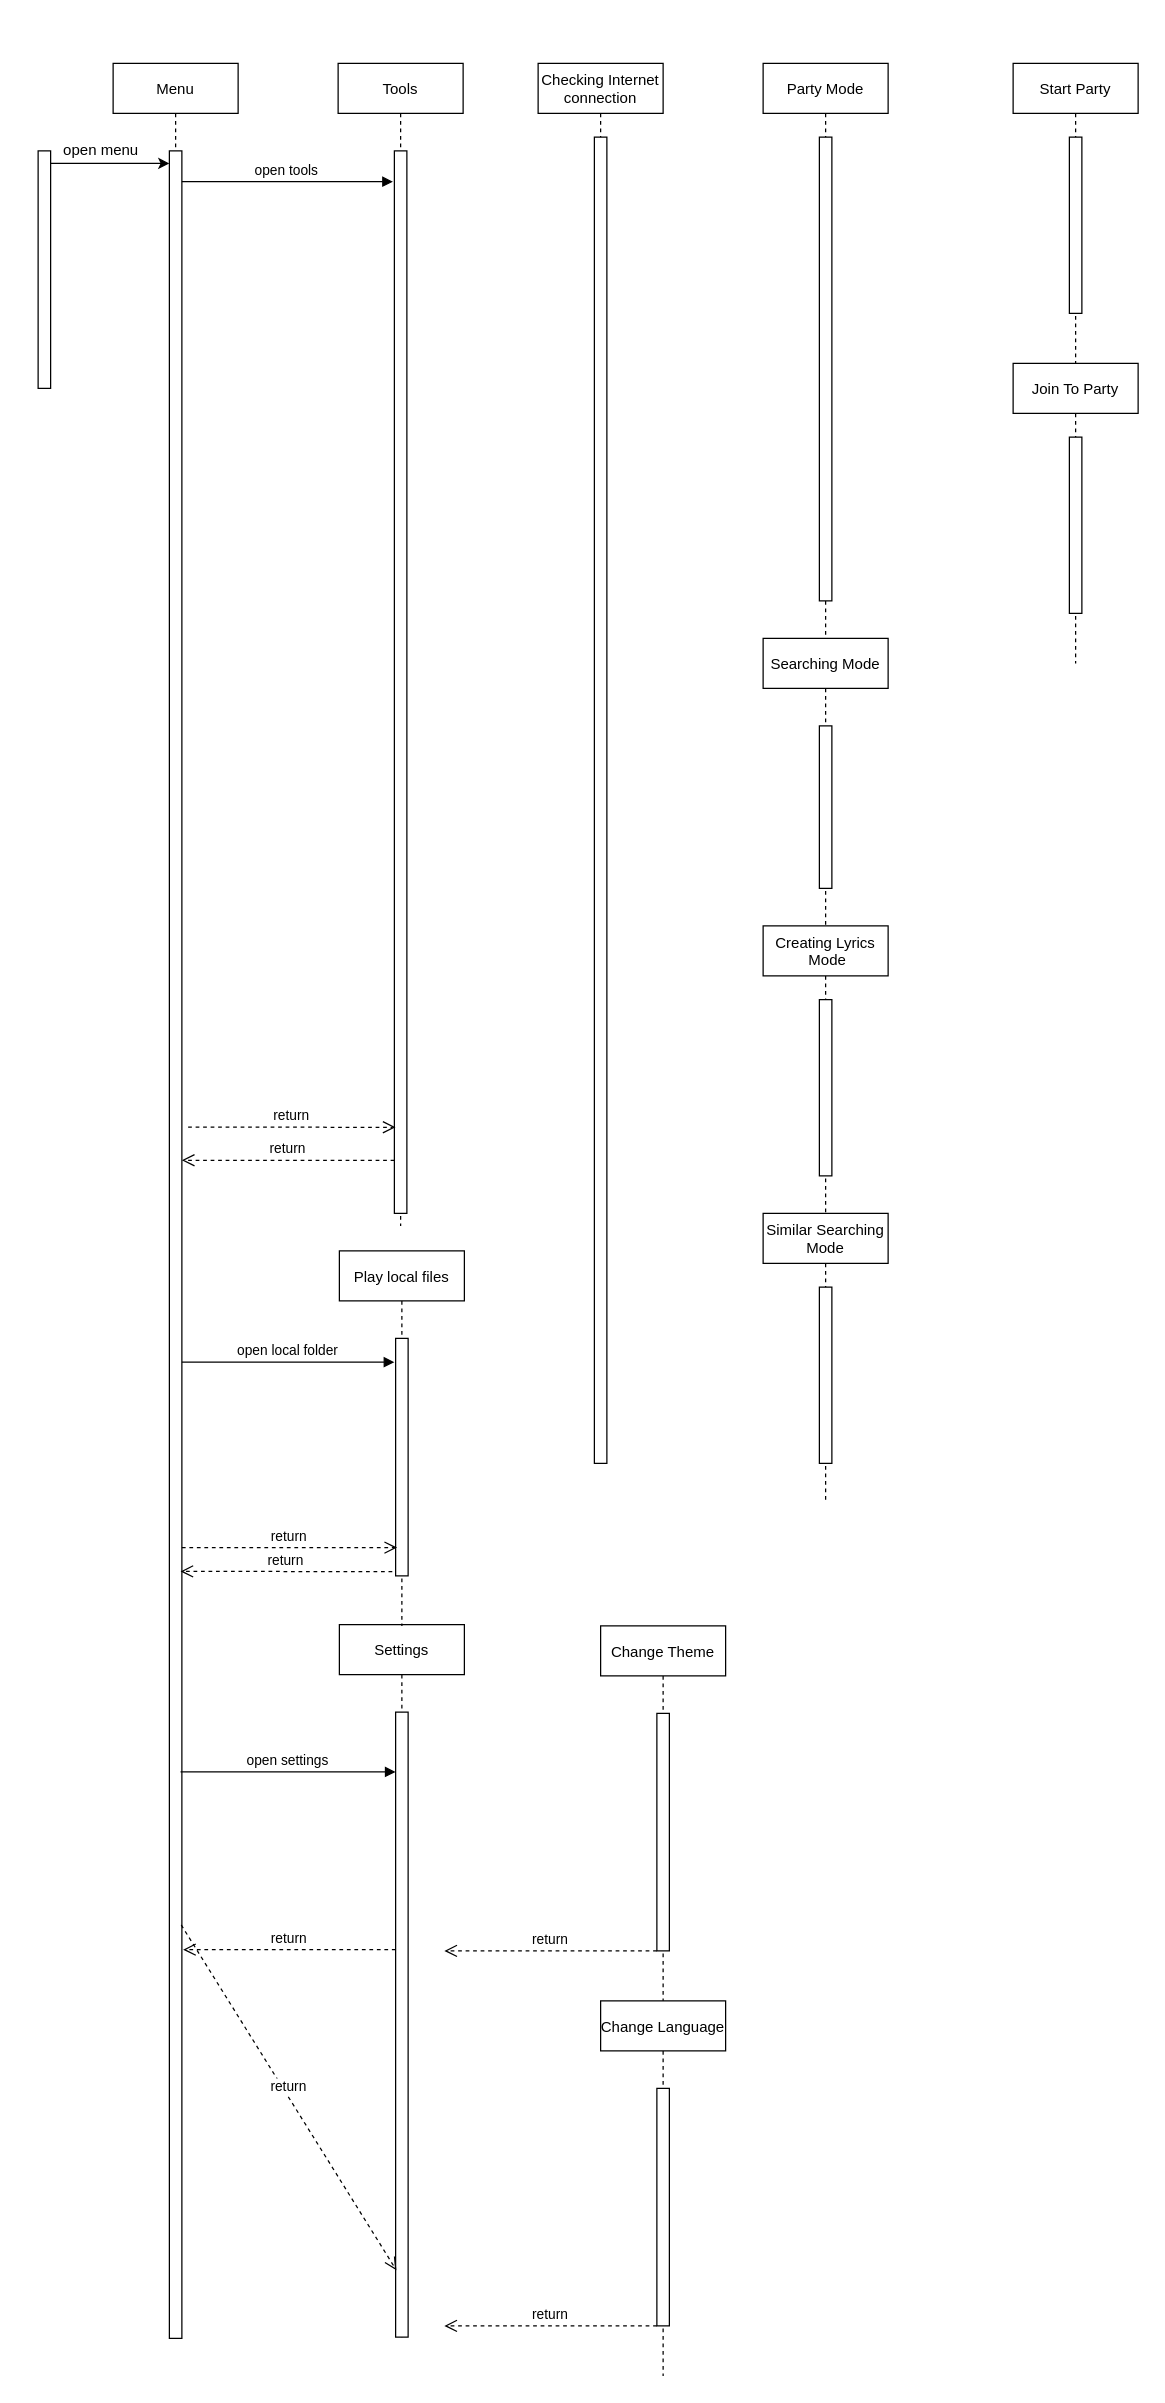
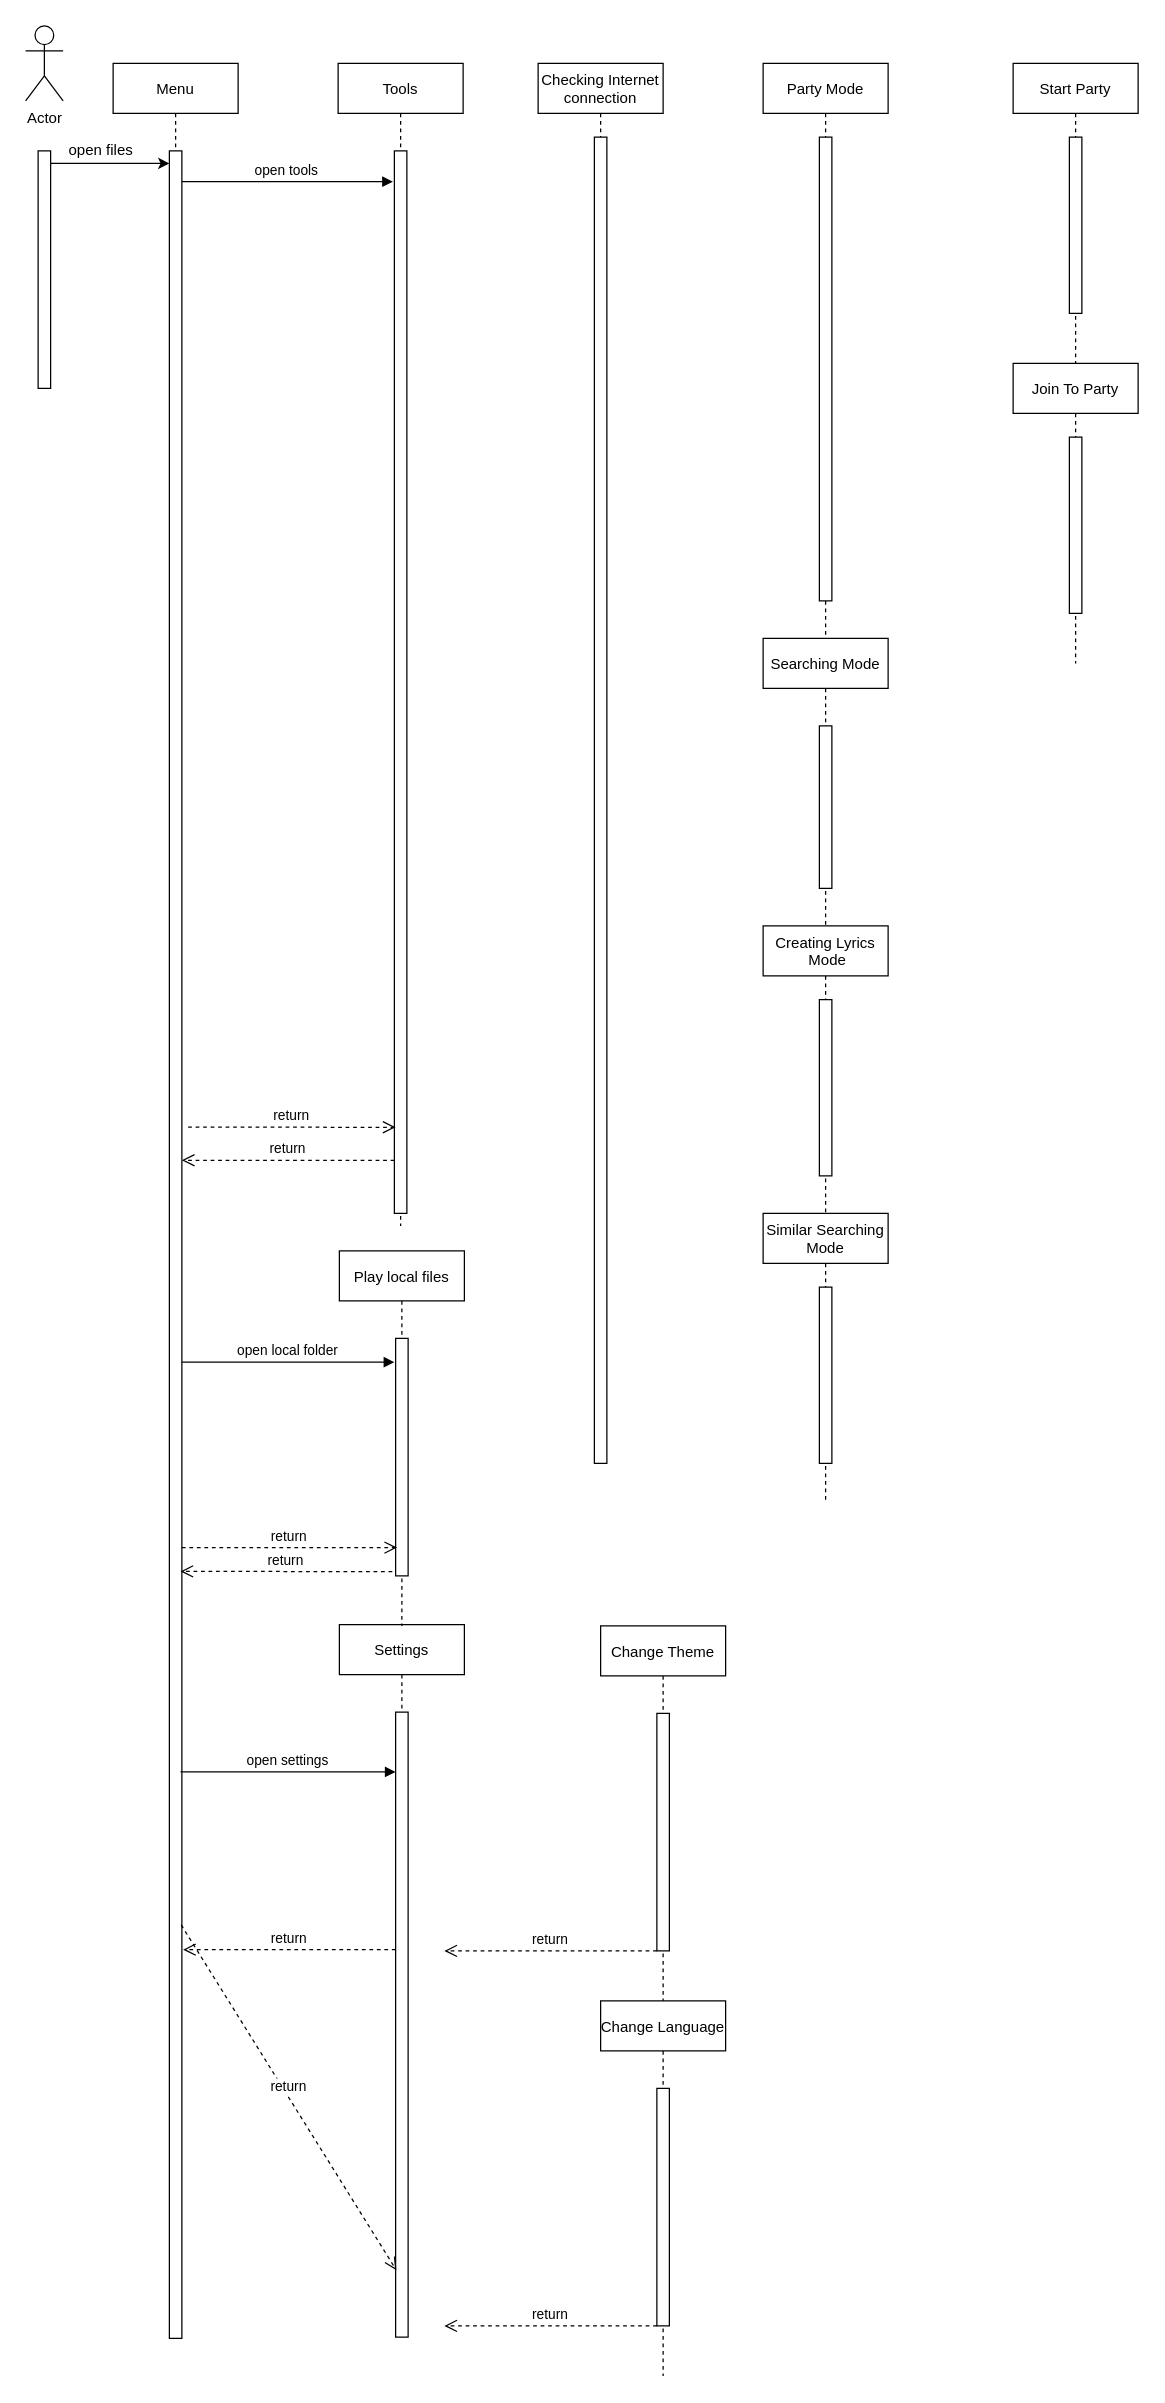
none -> (44, 63)
(101, 151) -> (101, 151)
